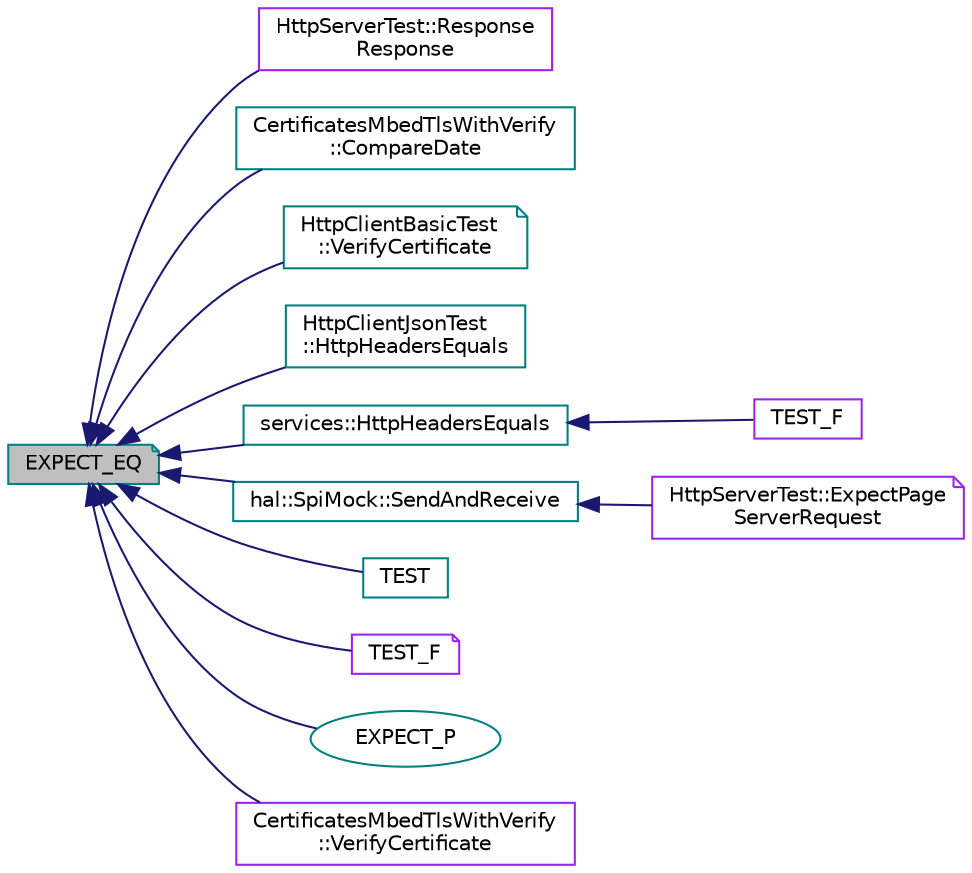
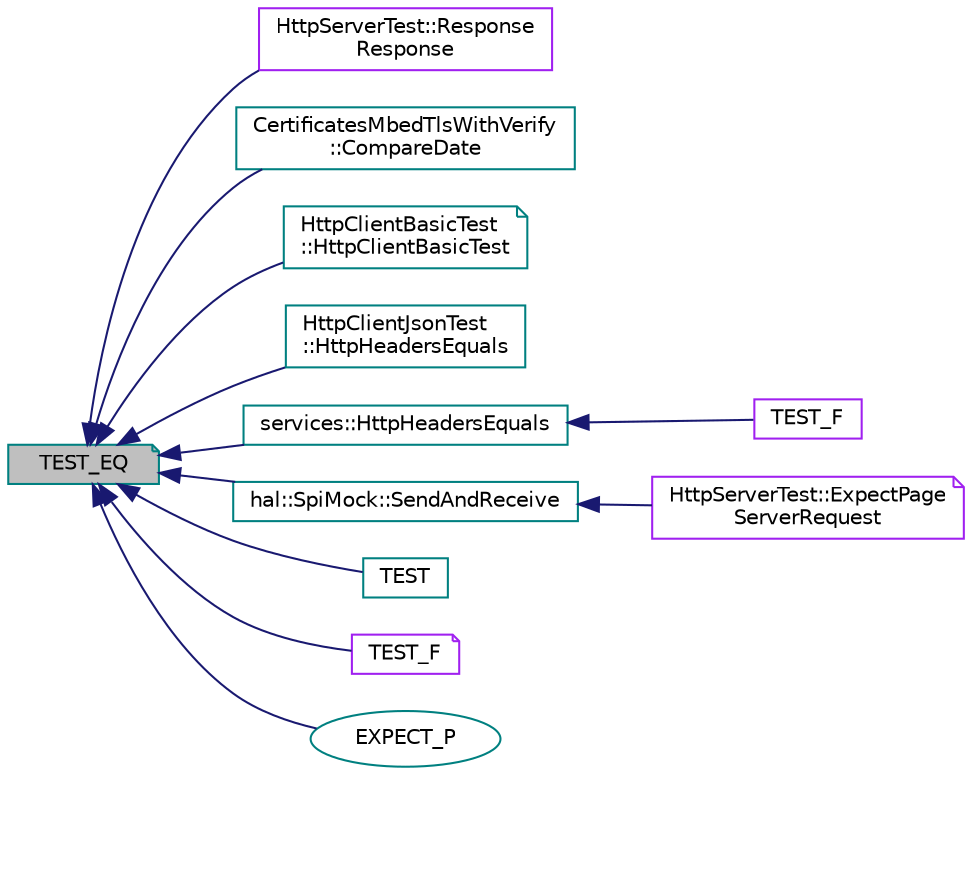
(406, 237) -> (406, 237)
(84, 464) -> (84, 464)
(406, 834) -> none
